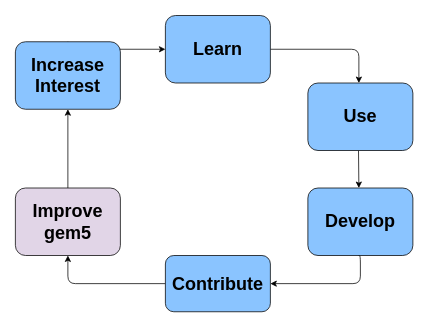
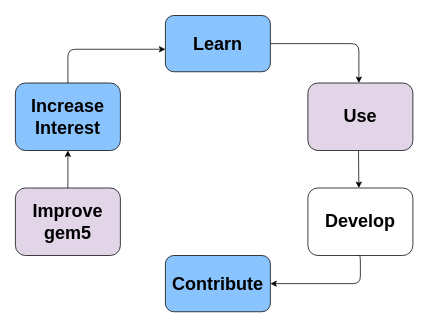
(218, 49) -> (218, 44)
(68, 75) -> (68, 117)
(360, 117) -> (360, 117)
(360, 222) -> (360, 222)
(115, 284) -> none
